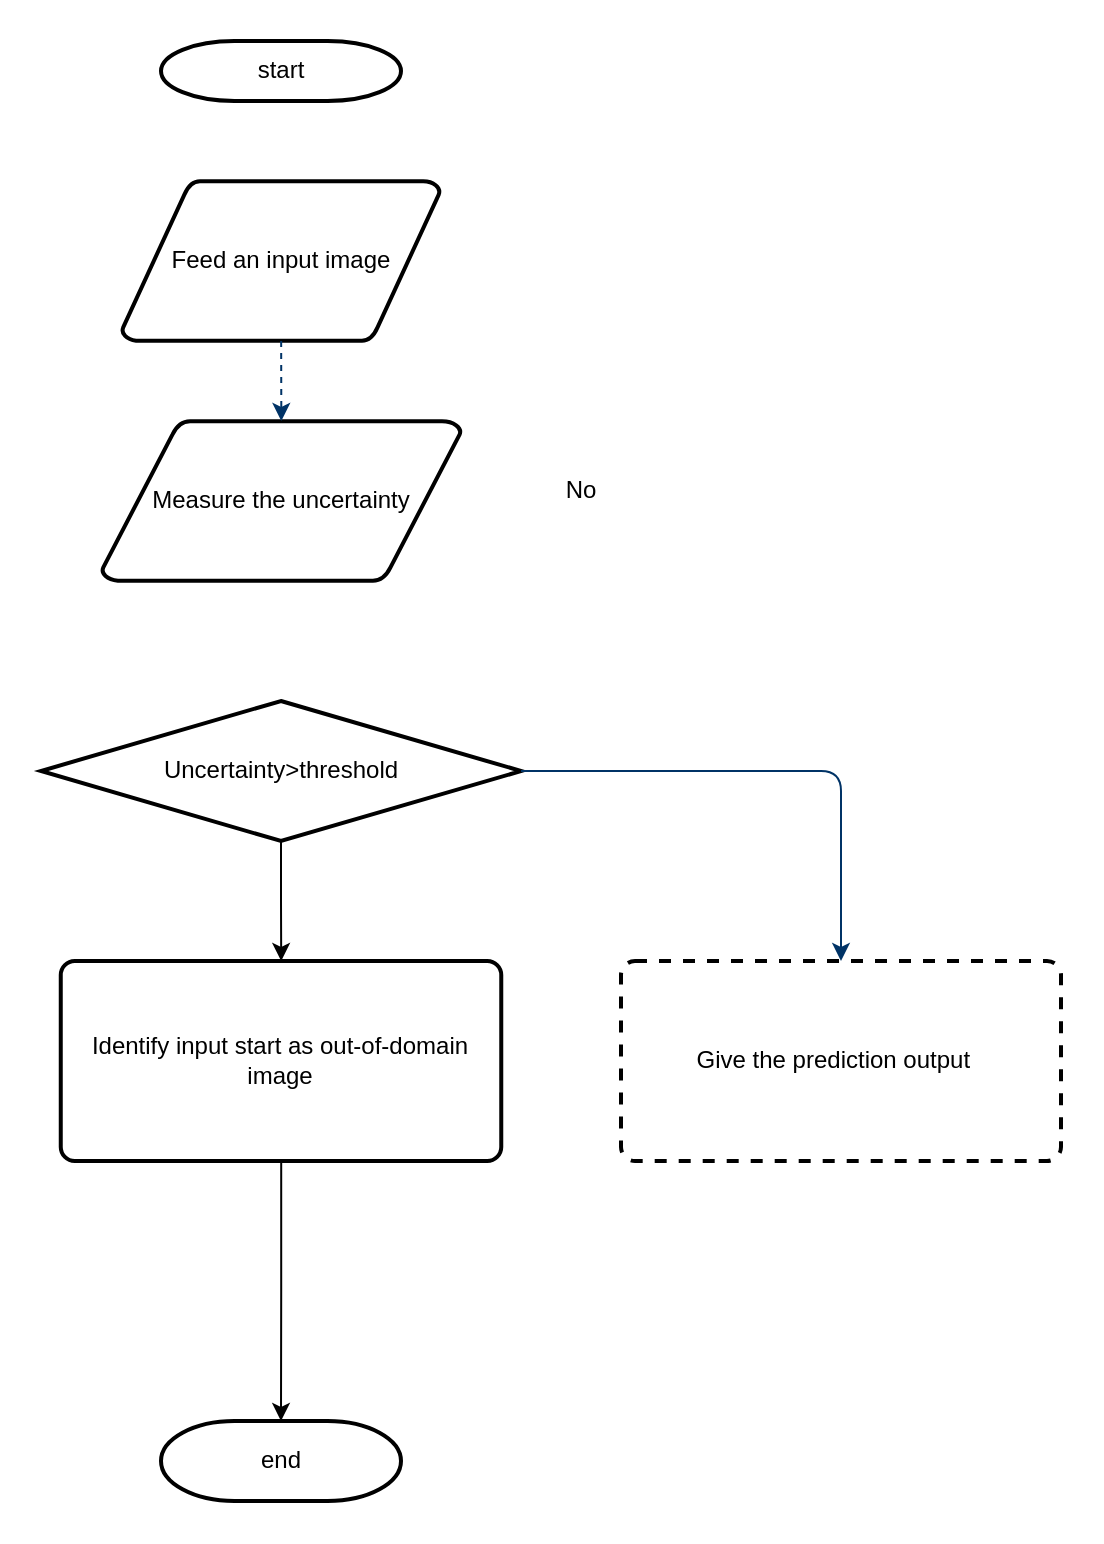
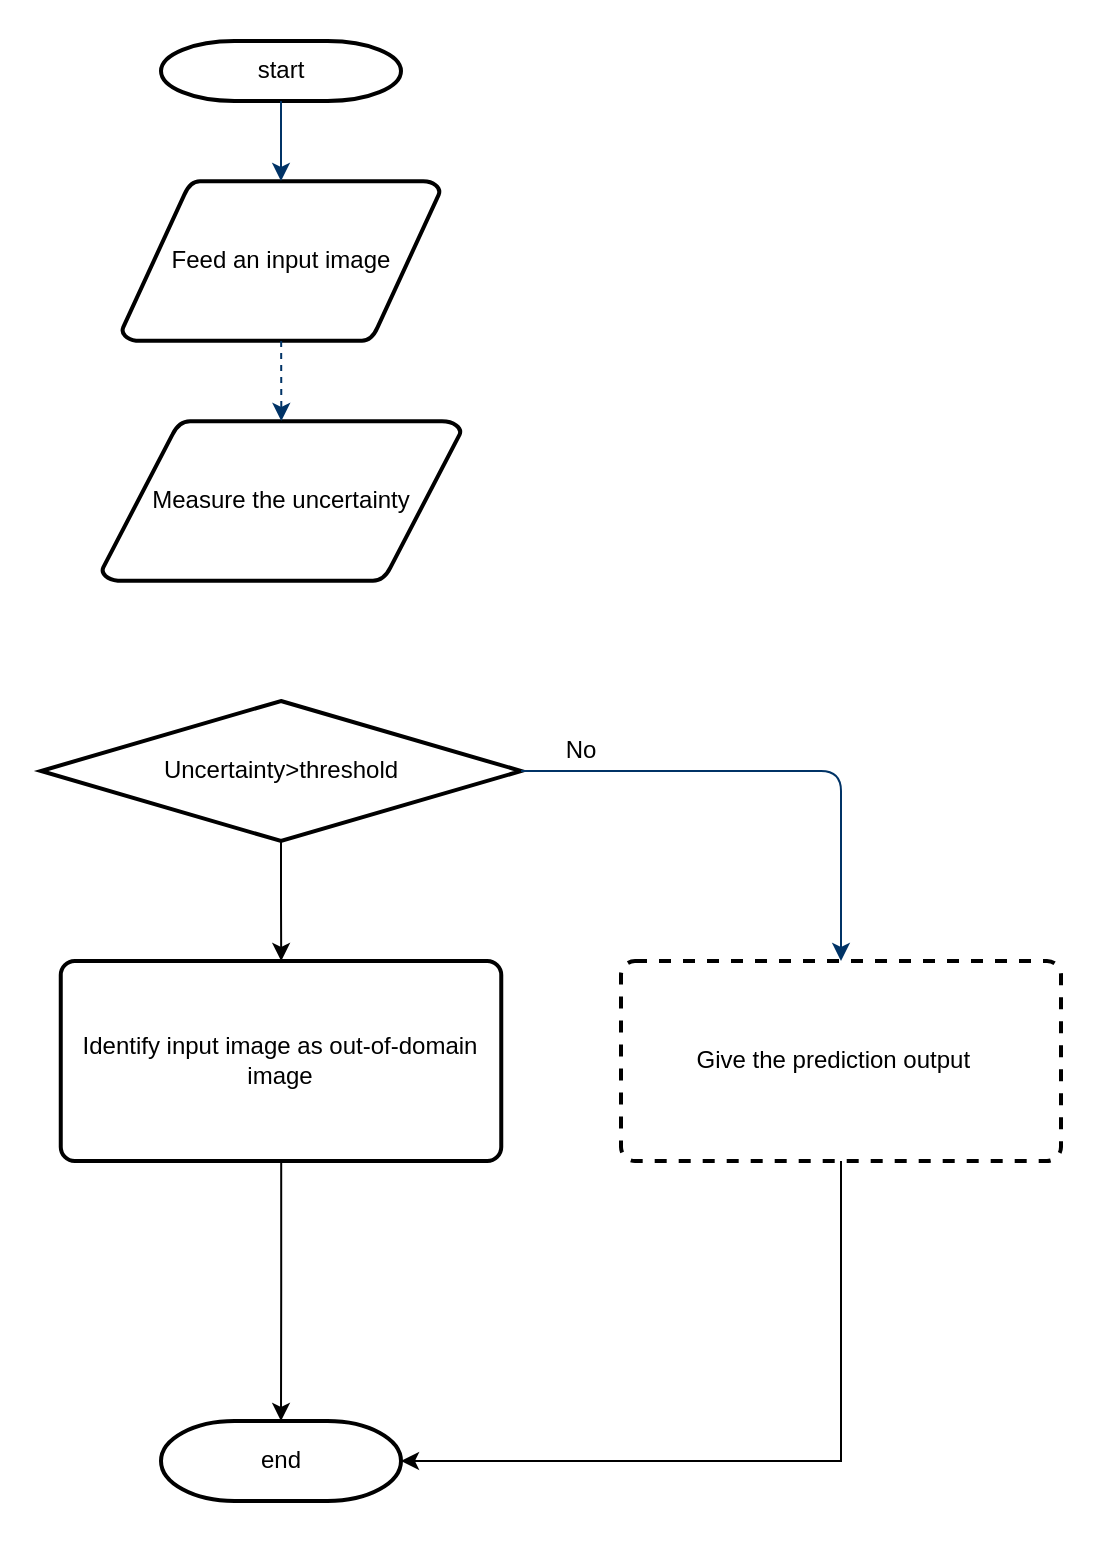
none -> (281, 134)
(581, 489) -> (581, 749)
(281, 1061) -> (281, 1061)
none -> (778, 1461)
